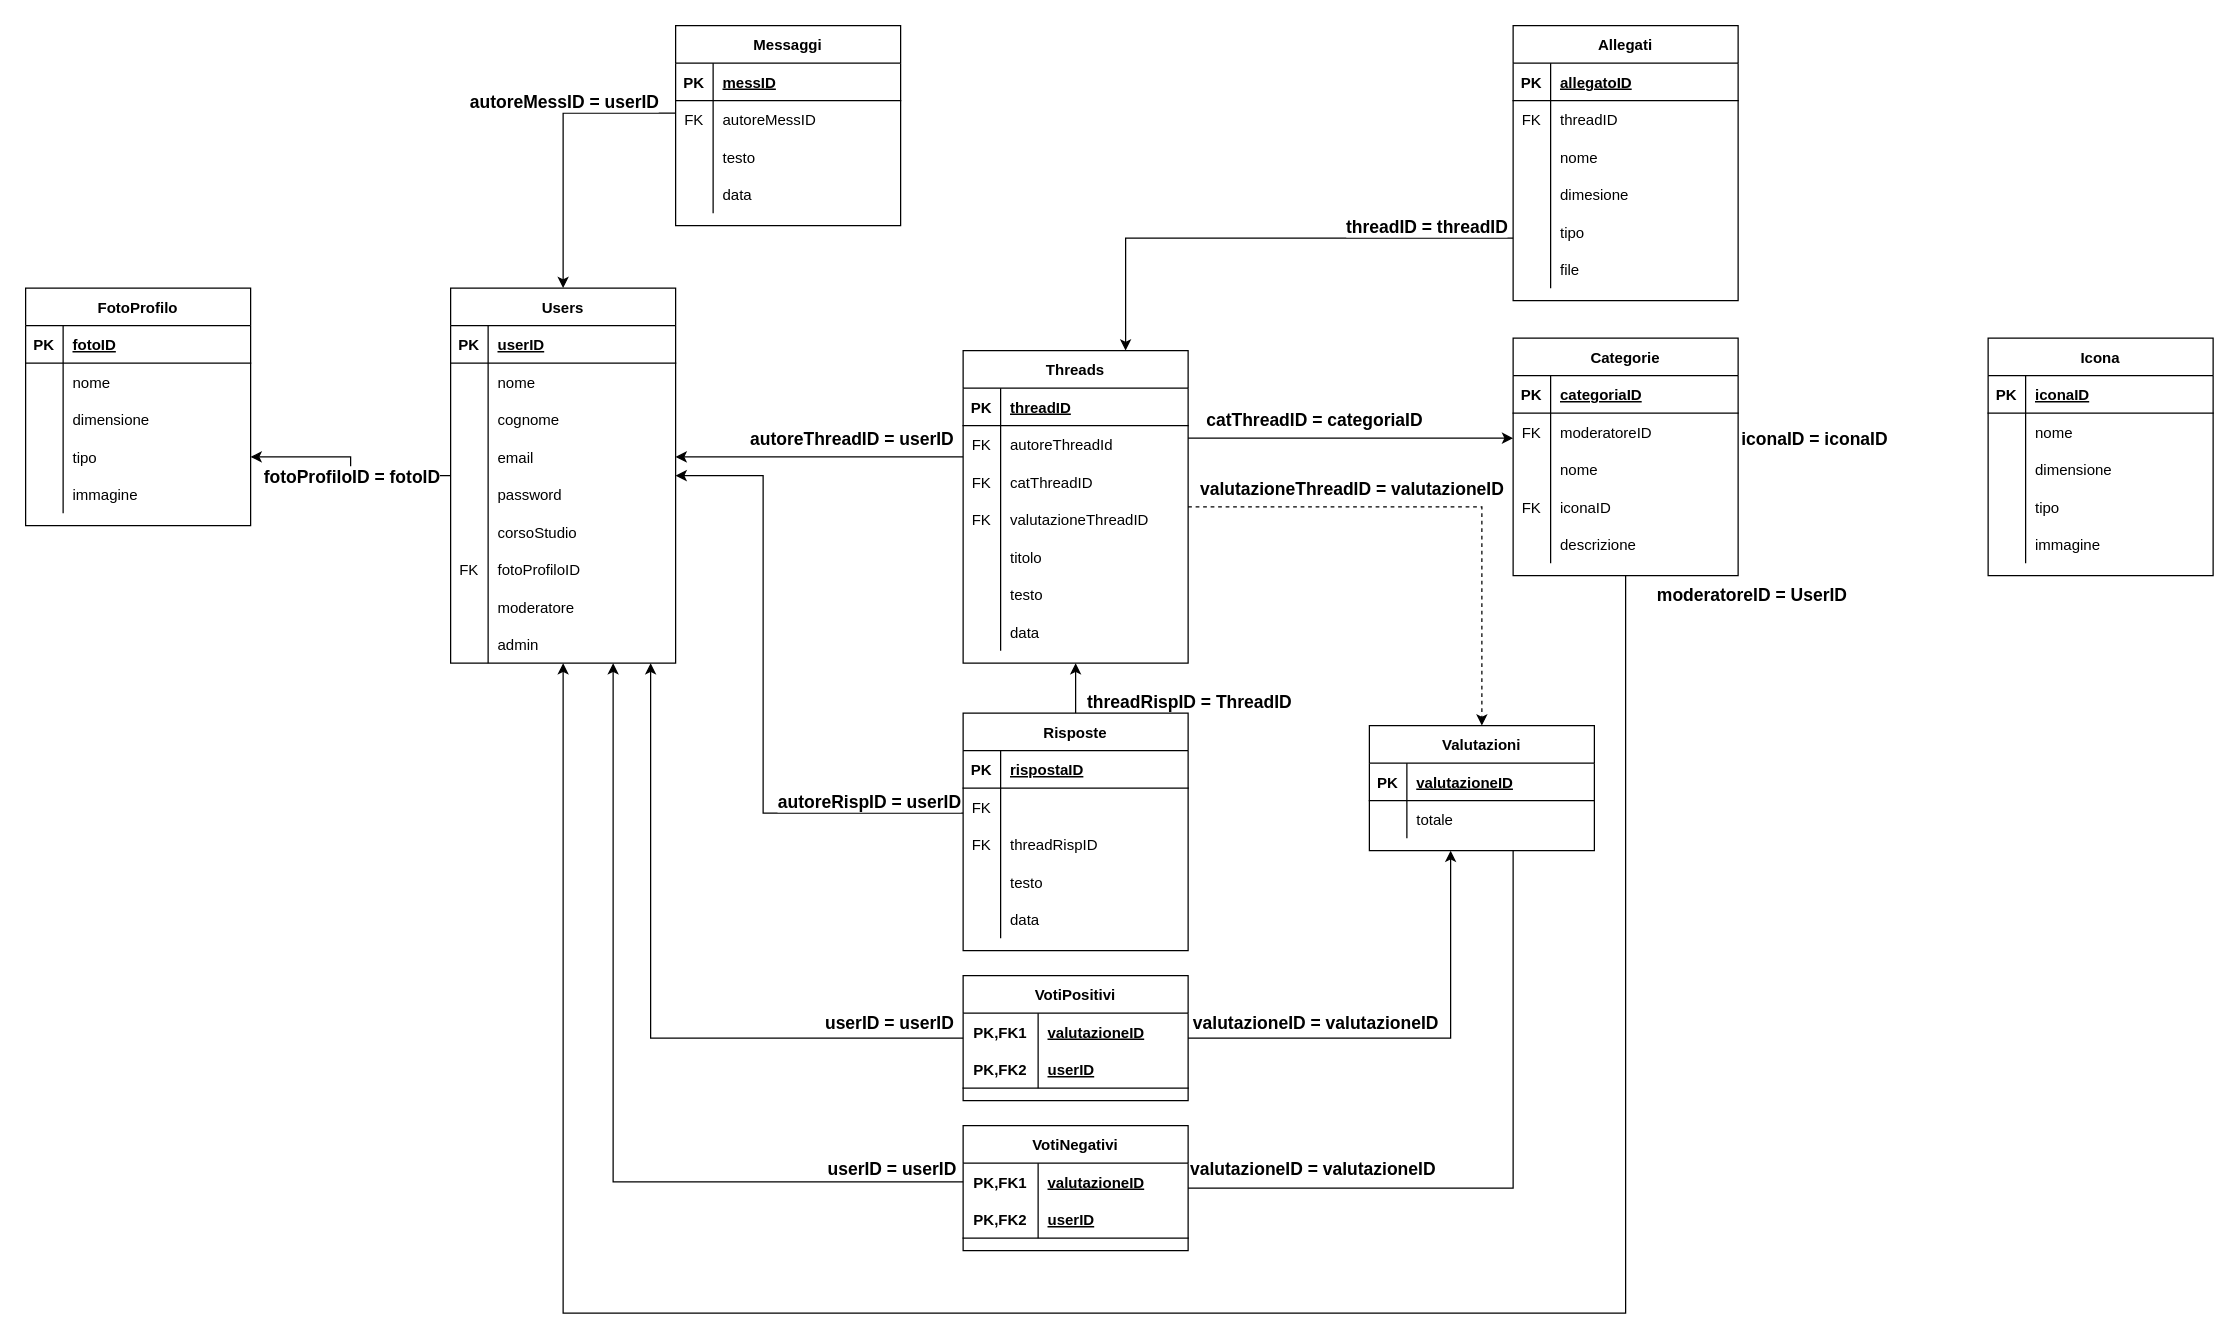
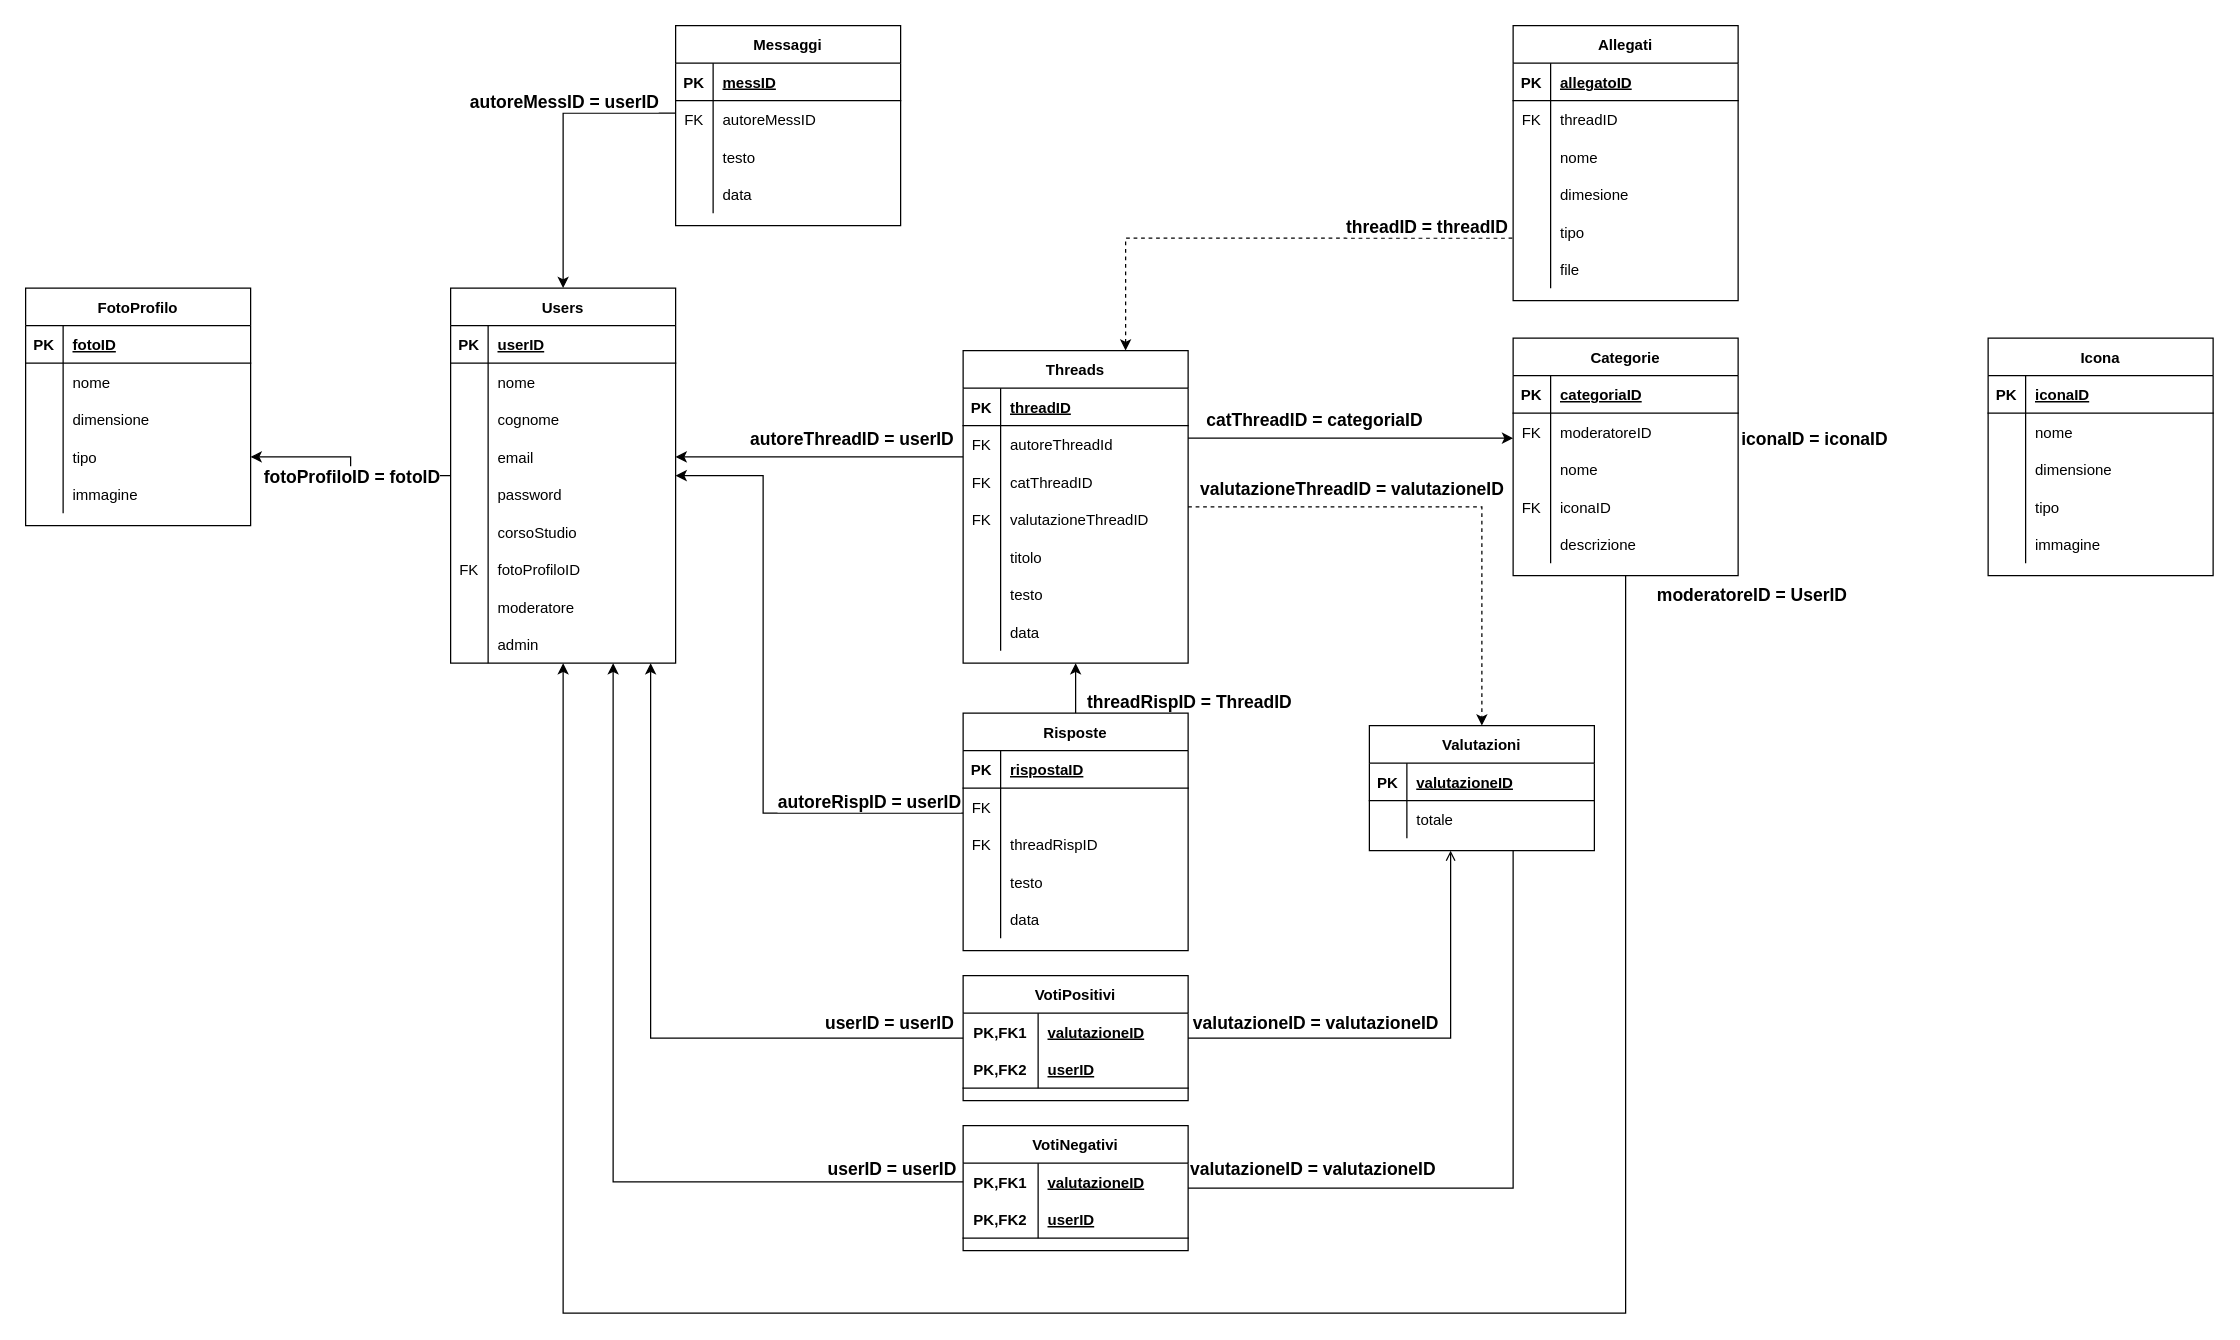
(1267, 238) -> (1267, 238)
(1451, 861) -> (1451, 858)
